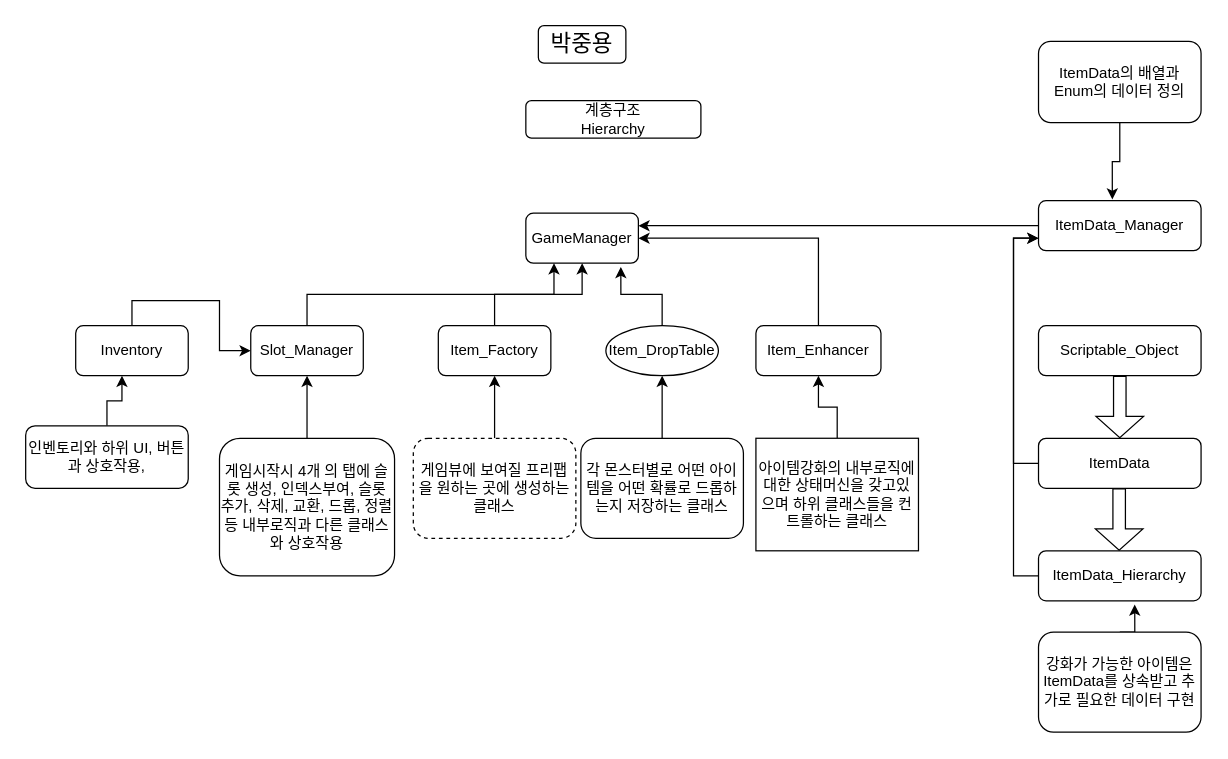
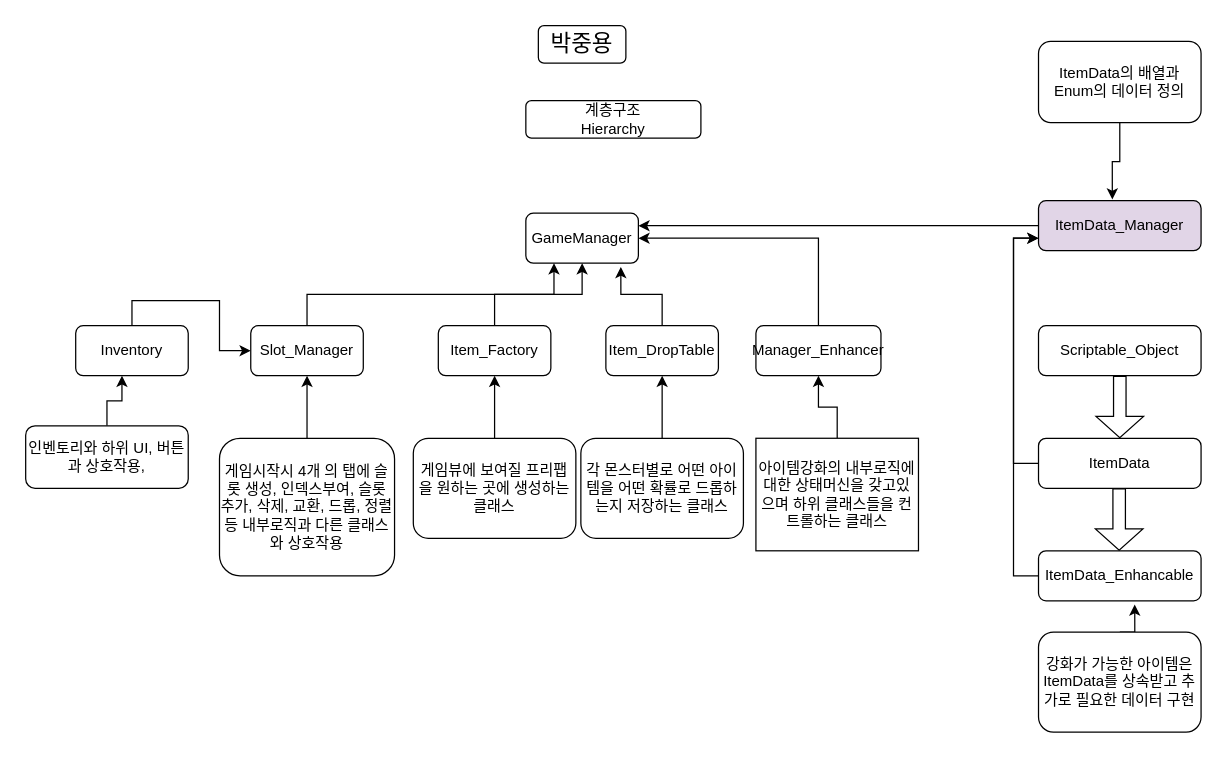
(1119, 226) -> (1119, 226)
(662, 351) -> (662, 351)
(818, 351) -> (818, 351)
(494, 488) -> (494, 488)
(1119, 576) -> (1119, 576)
